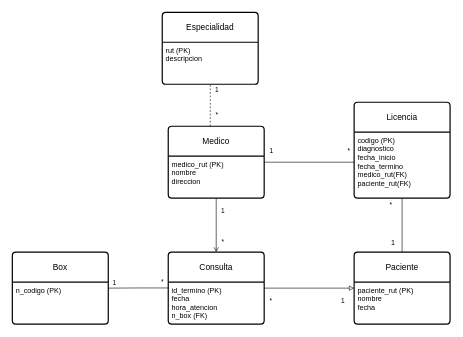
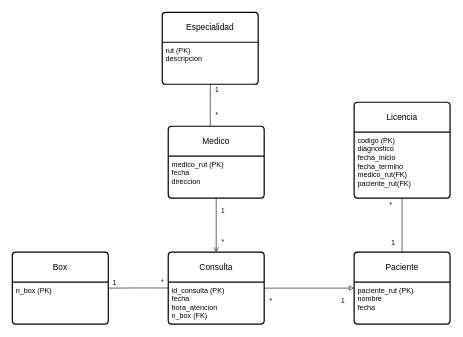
(210, 106) -> (210, 106)
(309, 162) -> none
(200, 173) -> (200, 173)
(40, 291) -> (35, 291)
(199, 304) -> (201, 304)
